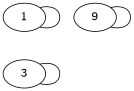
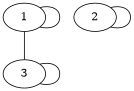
(95, 17) -> (95, 17)
none -> (24, 46)
